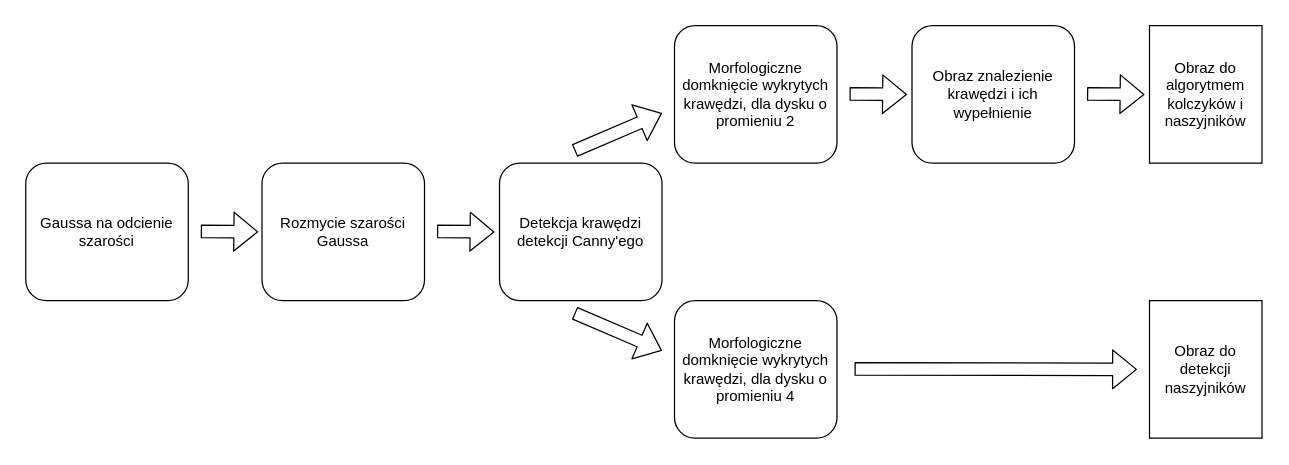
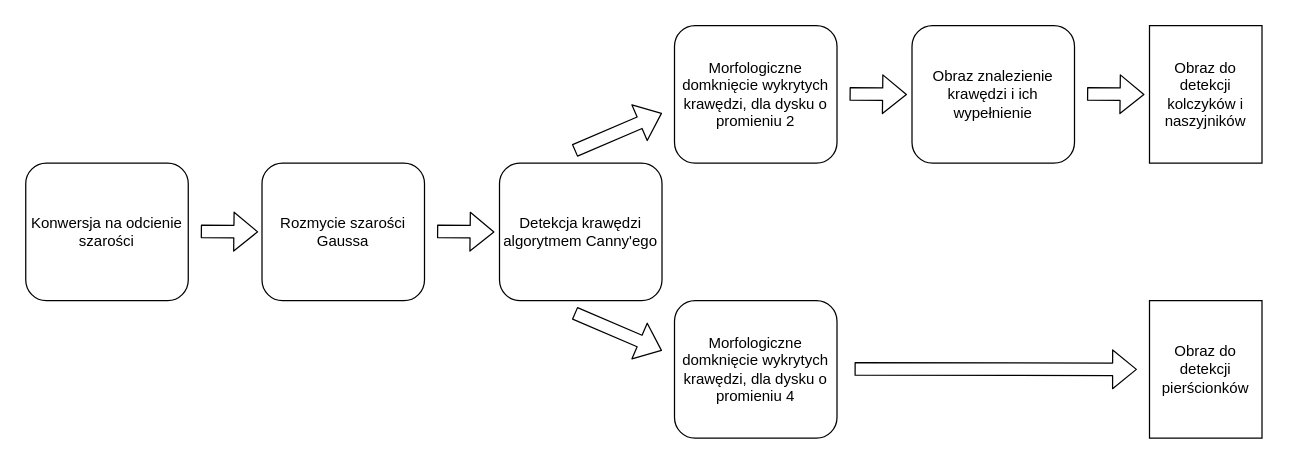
(1206, 94) -> (1206, 94)
(107, 232) -> (107, 232)
(581, 232) -> (581, 232)
(1206, 369) -> (1206, 369)
